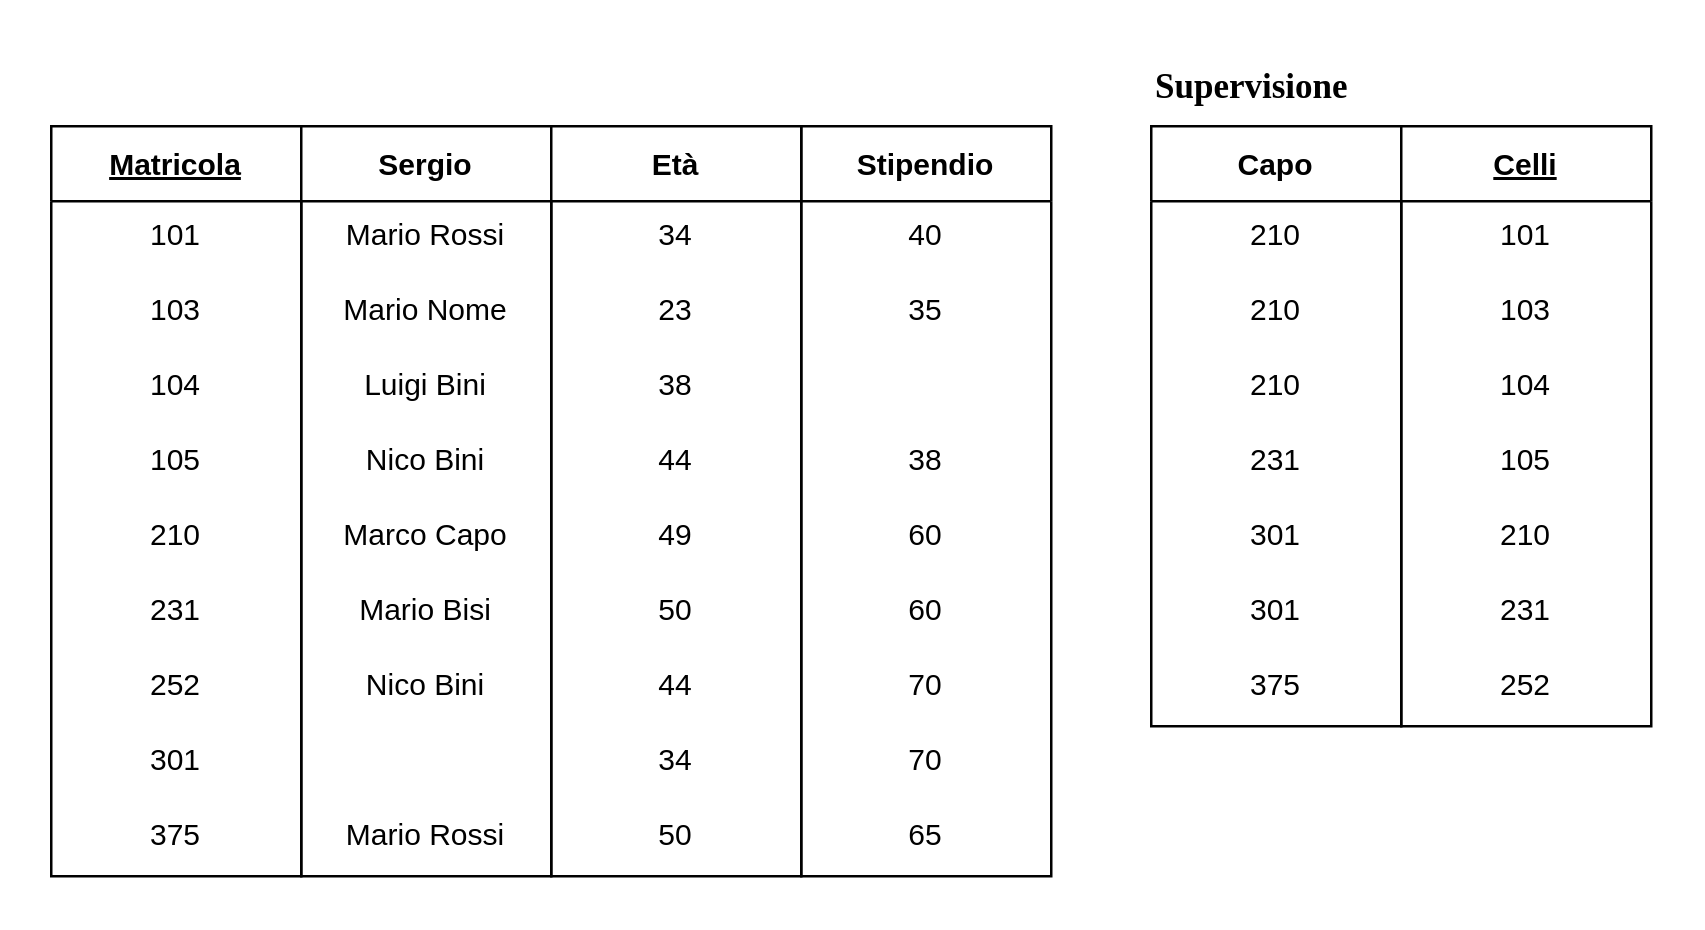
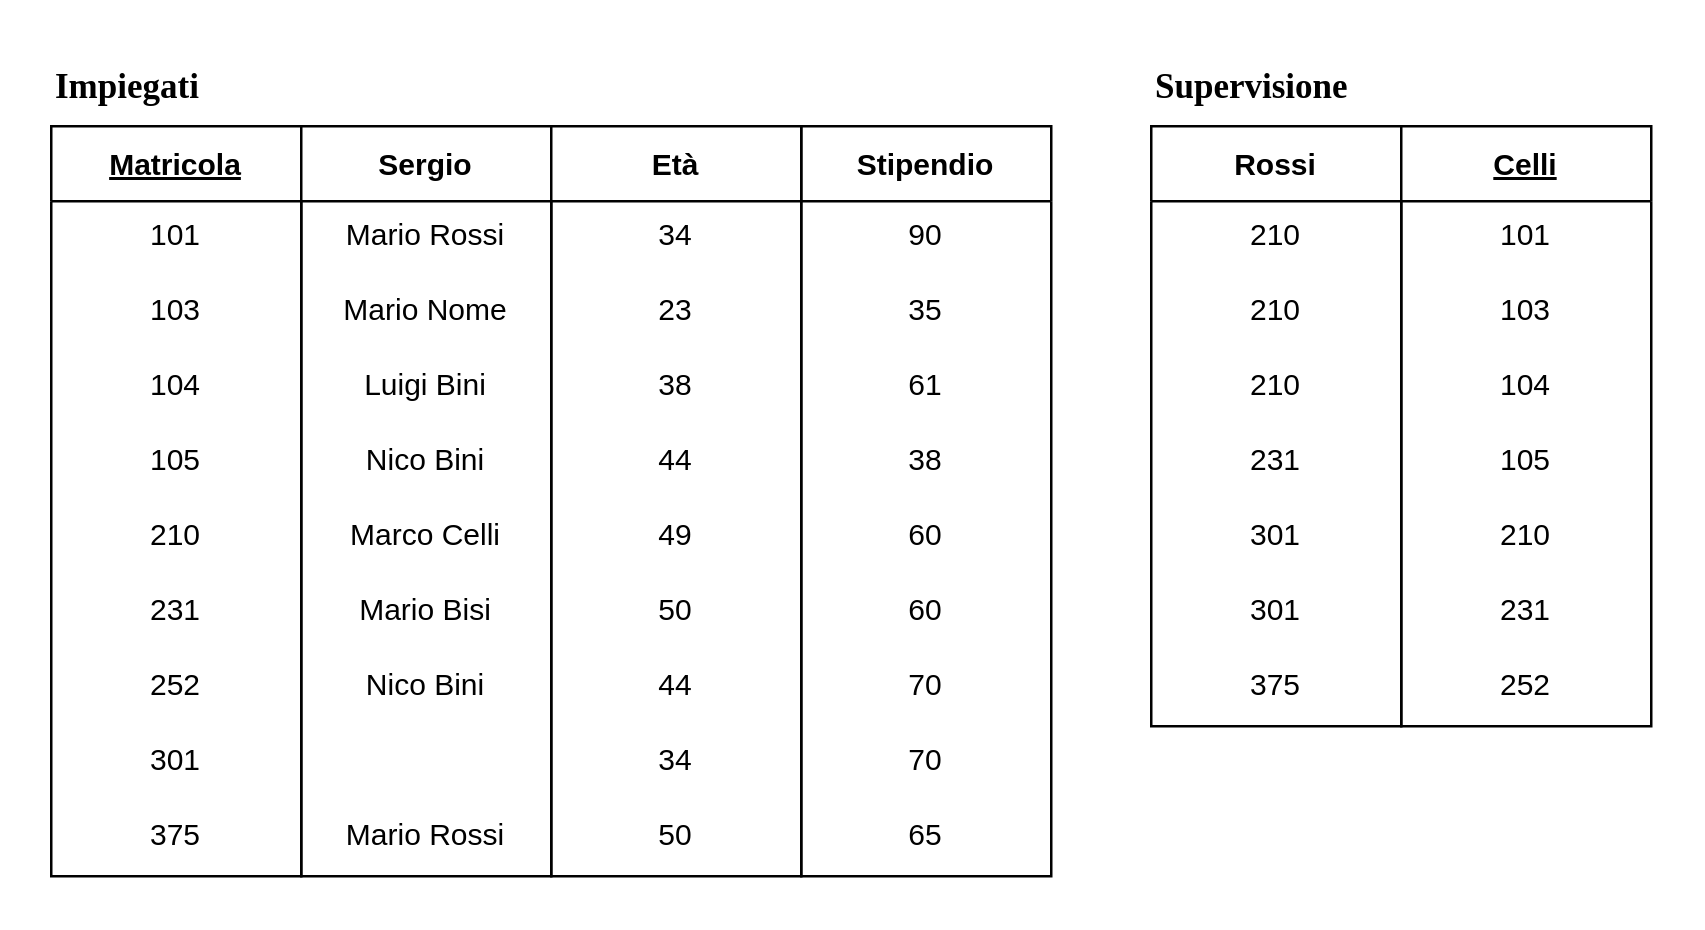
none -> (151, 89)
(1275, 165) -> (1275, 165)
(925, 235) -> (925, 235)
none -> (926, 389)
(425, 535) -> (425, 535)
